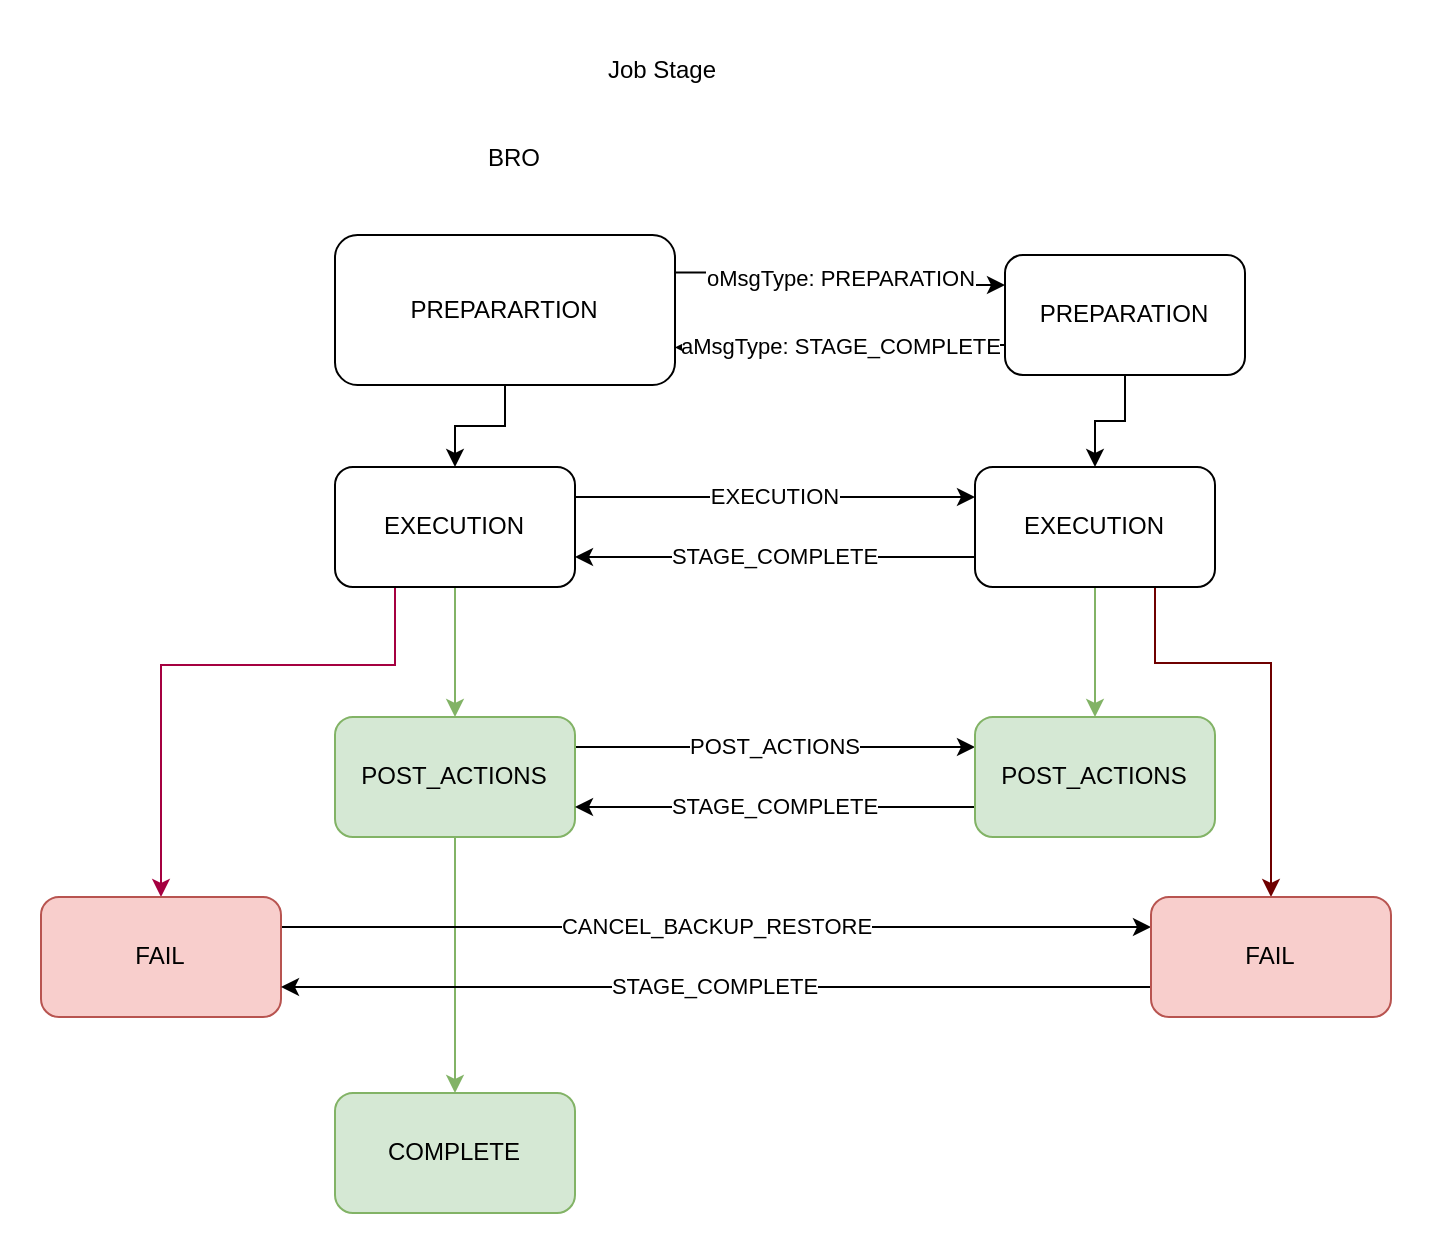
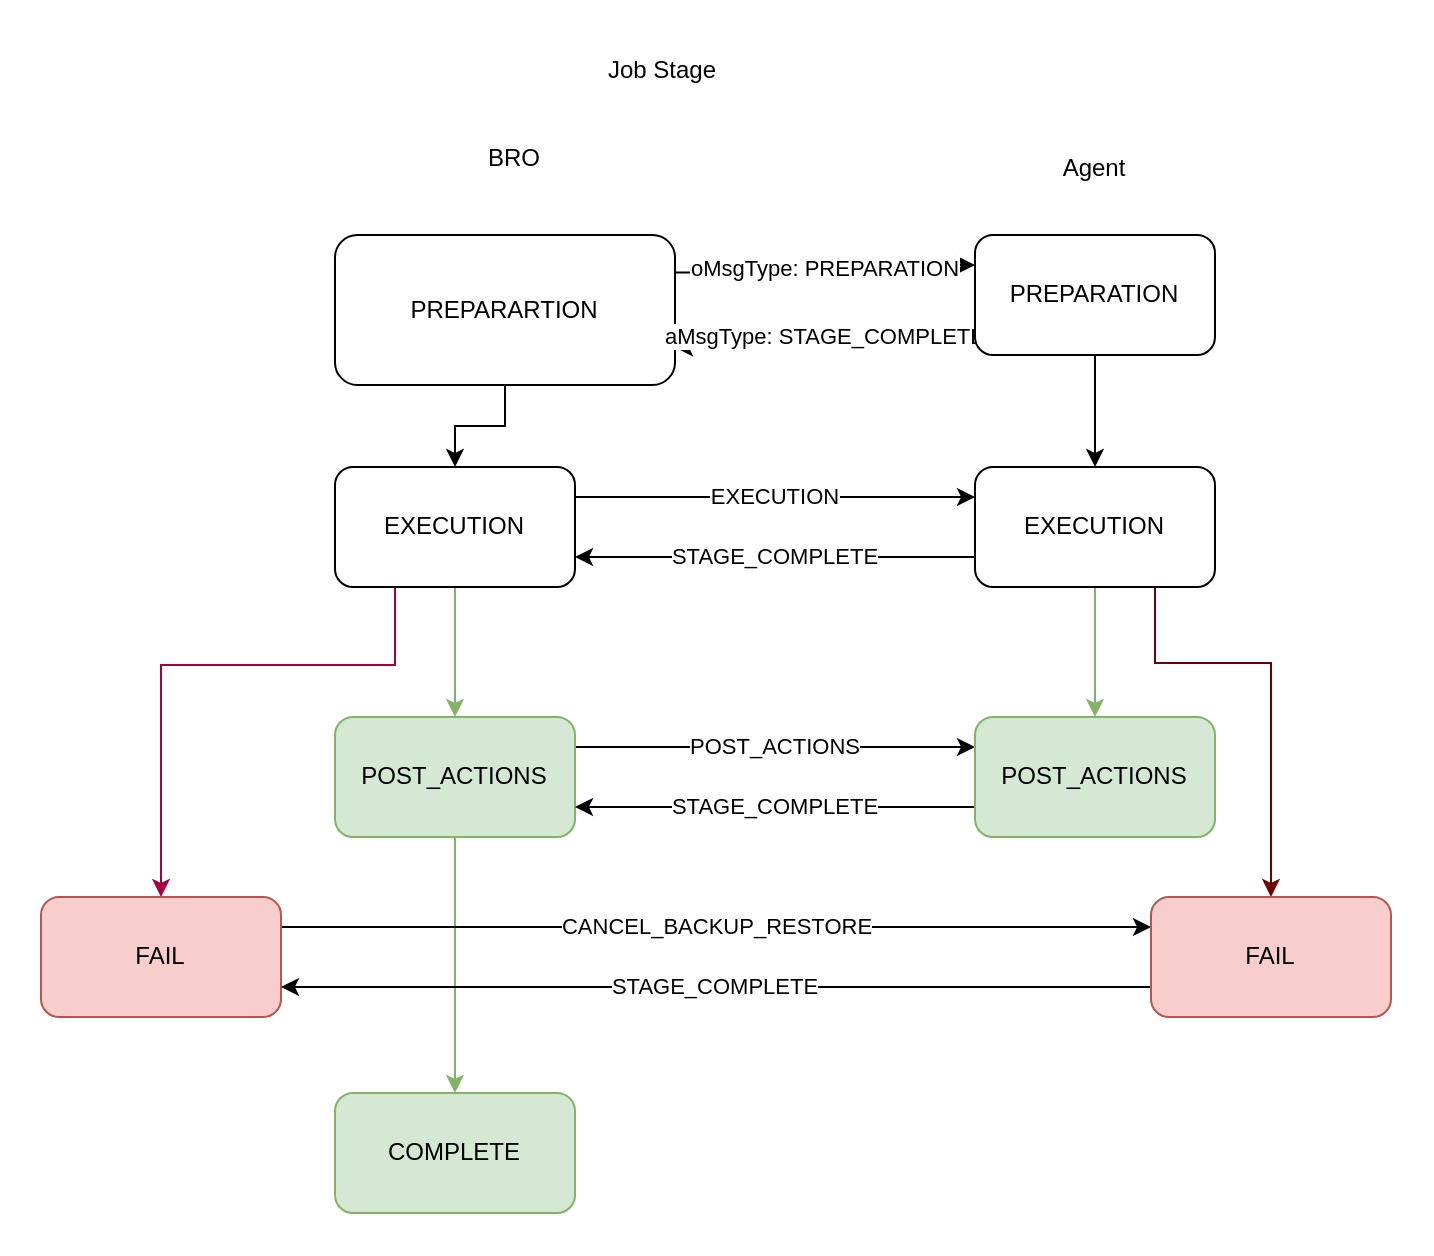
none -> (1095, 169)
(1125, 315) -> (1095, 295)
